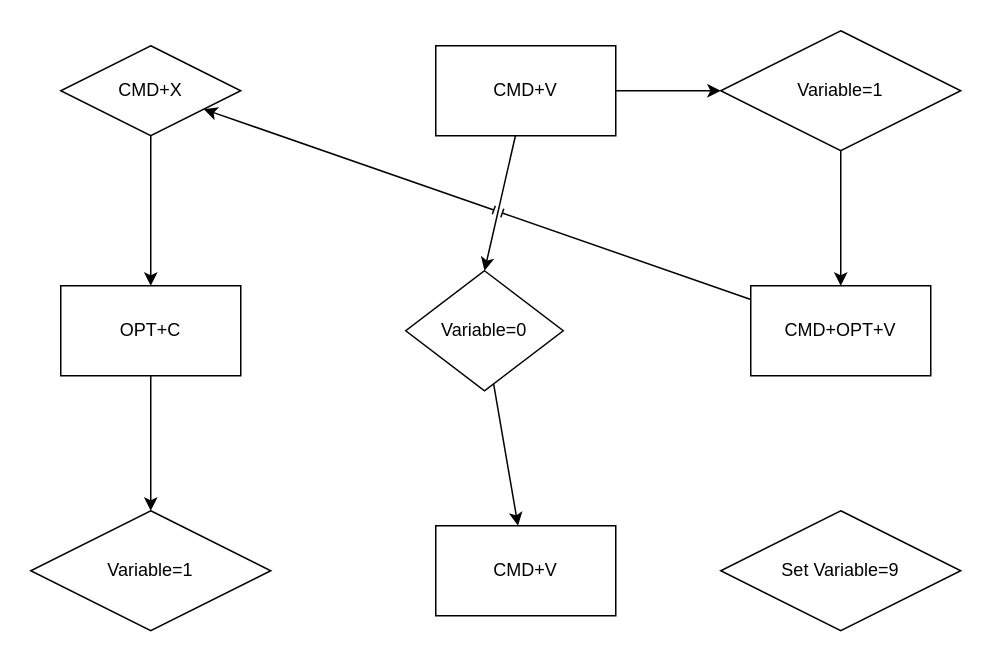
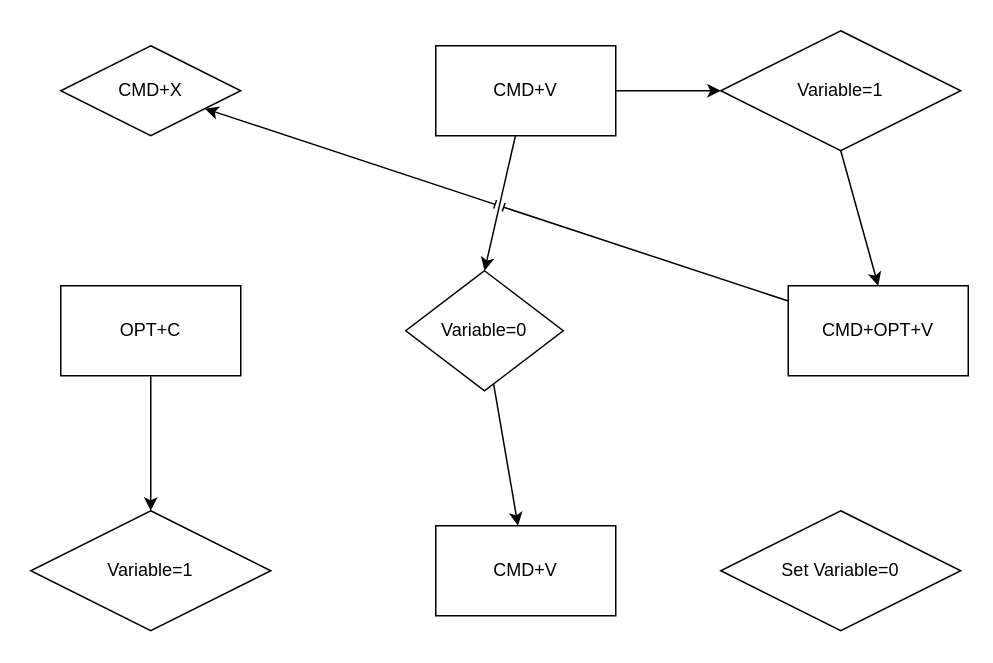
(151, 206) -> none
(841, 331) -> (878, 331)
(841, 571) -> (841, 571)
